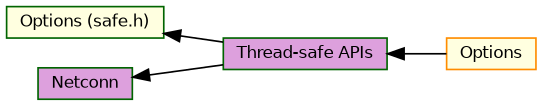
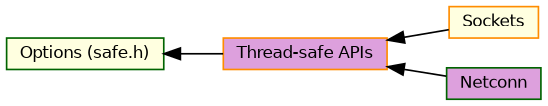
(305, 54) -> (305, 54)
(491, 54) -> (494, 22)
(186, 70) -> (425, 73)
